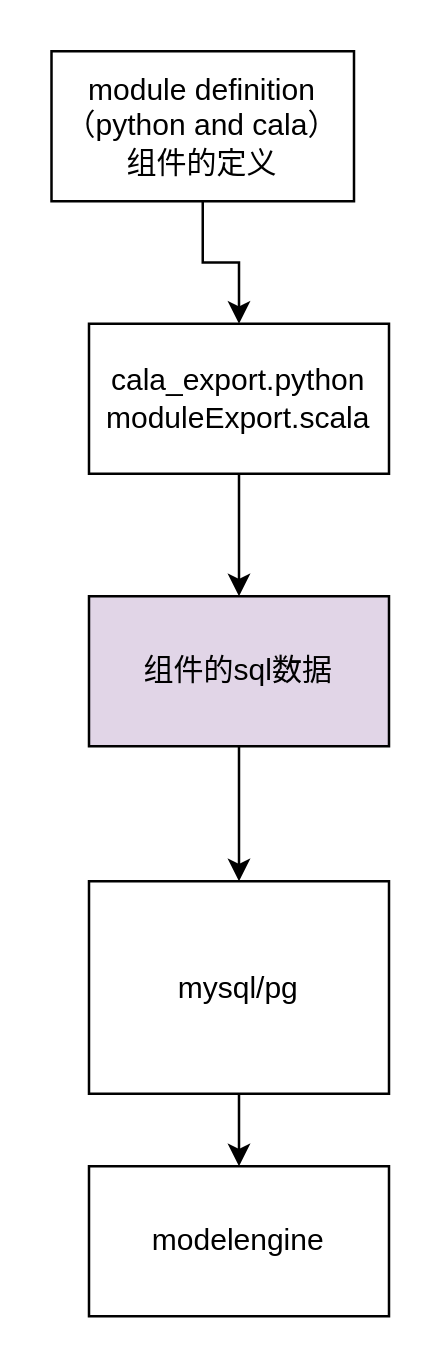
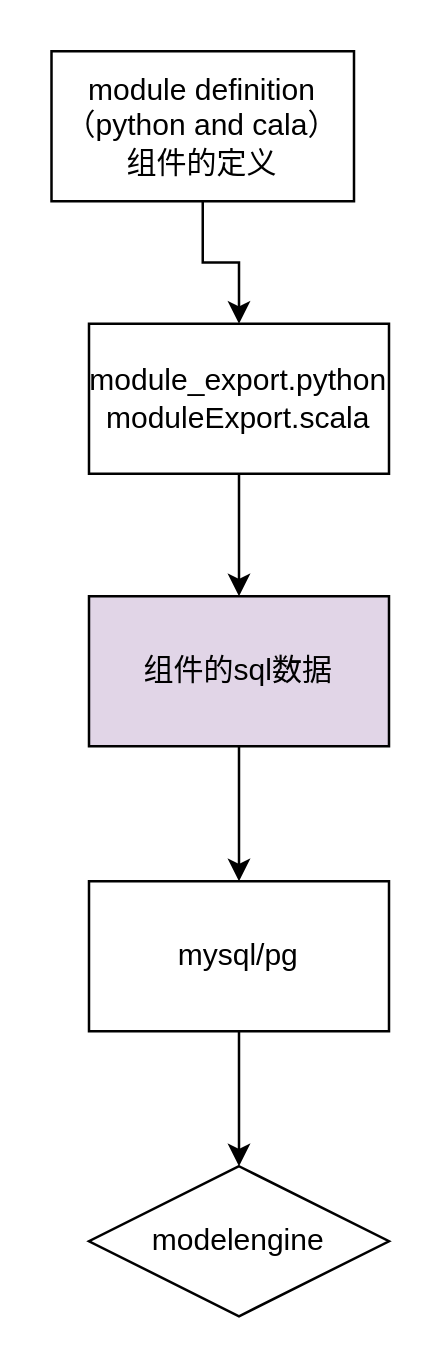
(239, 399) -> (239, 399)
(239, 988) -> (239, 956)
(239, 1241) -> (239, 1241)
